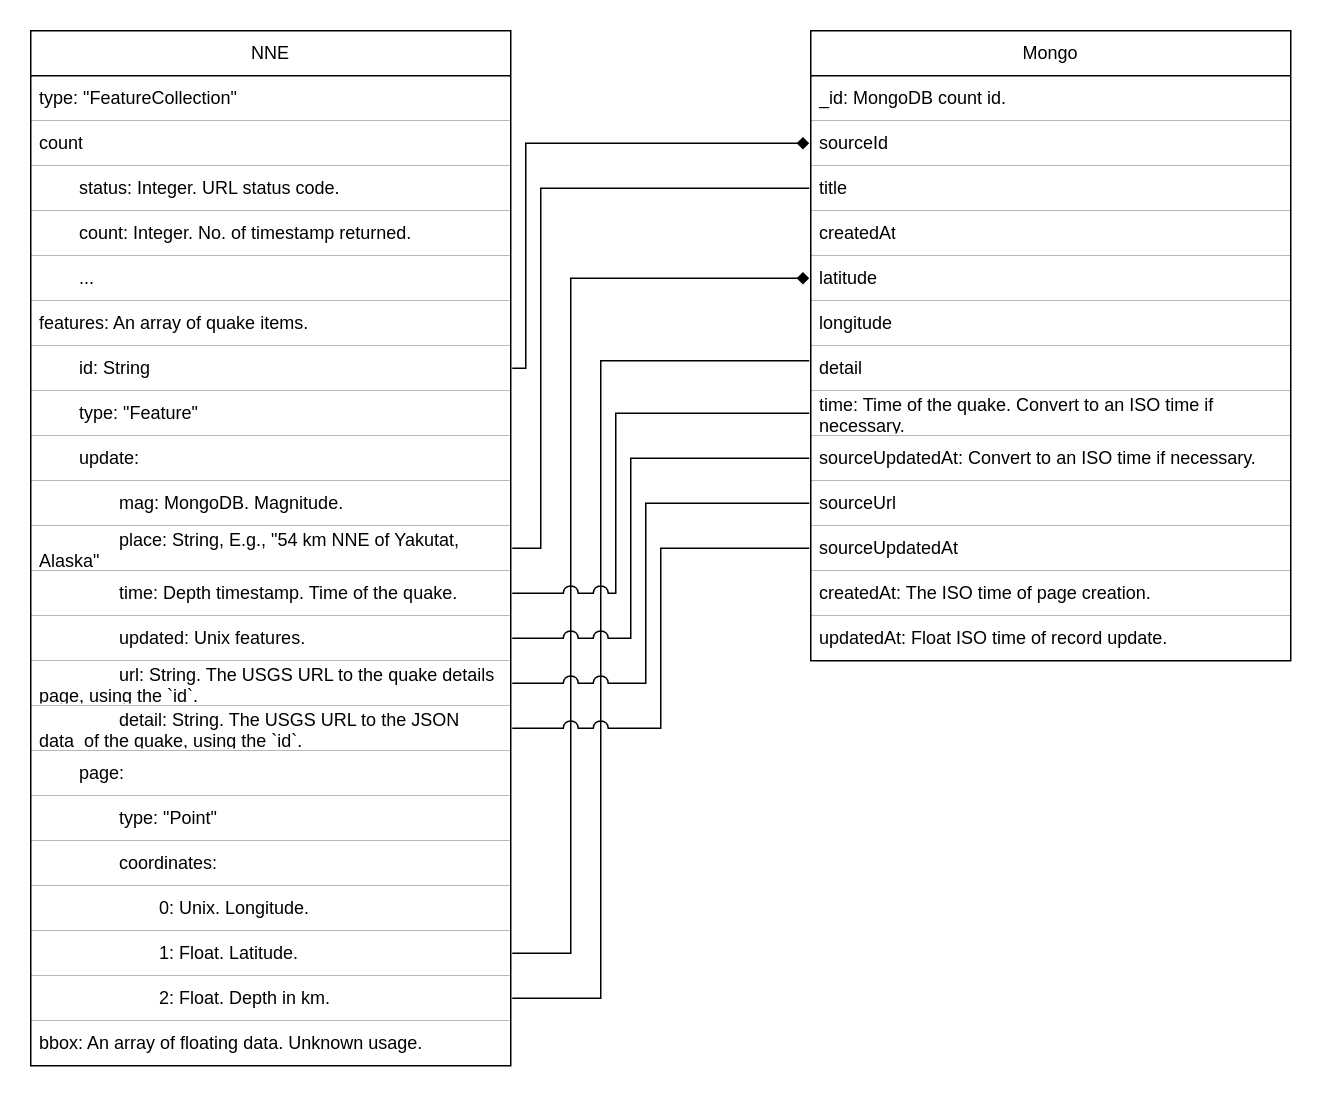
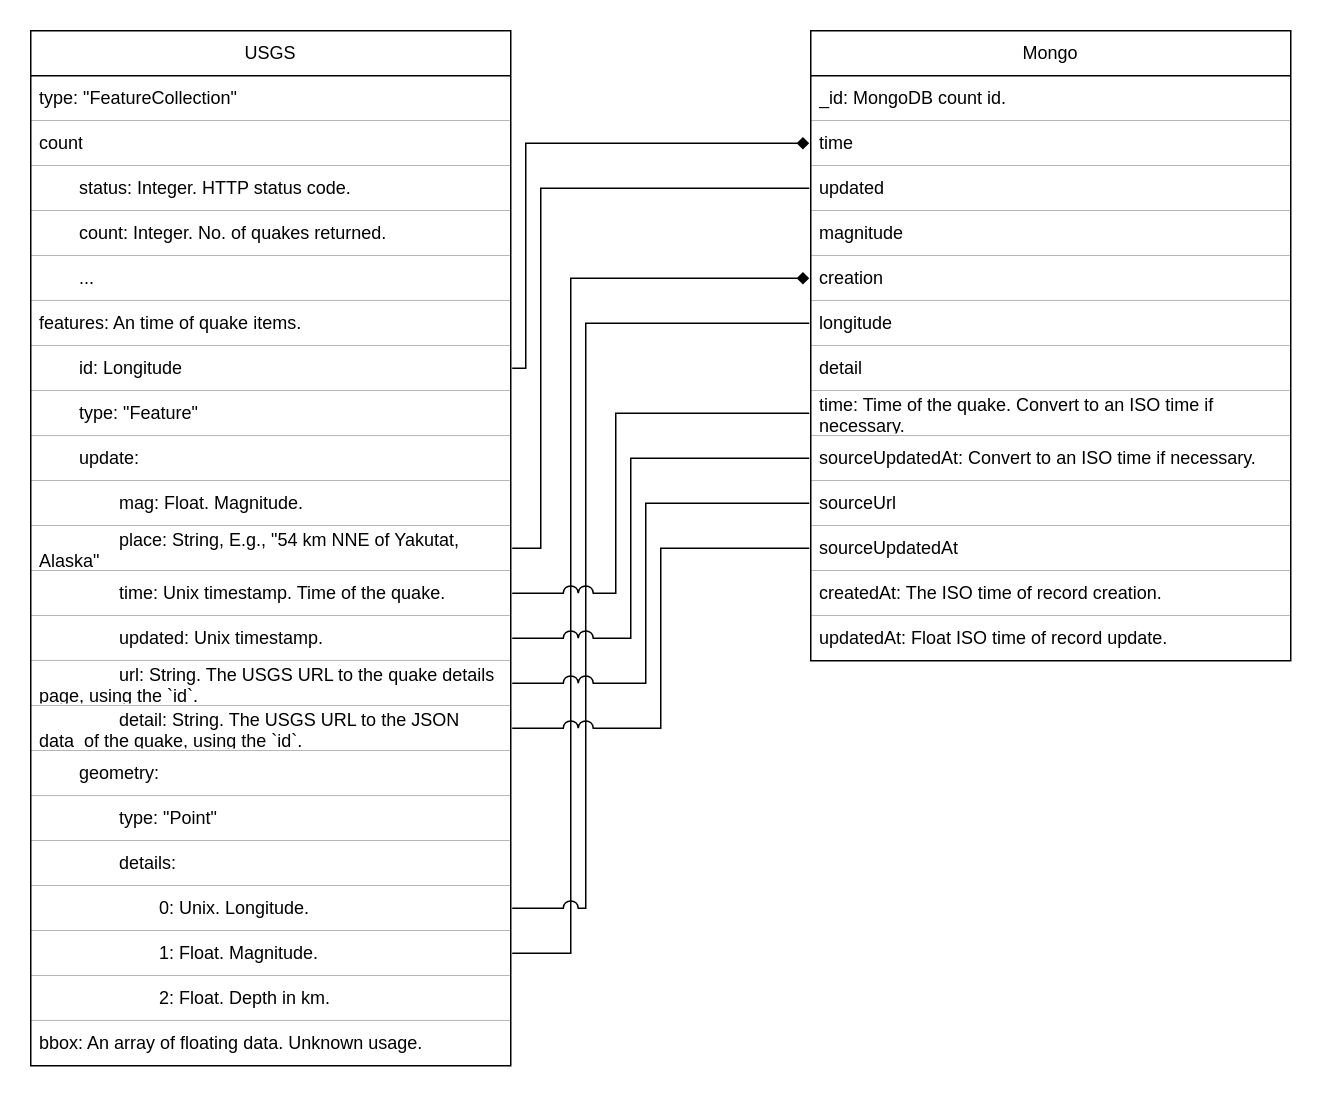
(271, 53) -> (271, 53)
(860, 143) -> (838, 143)
(190, 188) -> (195, 188)
(840, 188) -> (855, 188)
(228, 233) -> (215, 233)
(865, 233) -> (863, 233)
(855, 278) -> (858, 278)
(192, 323) -> (185, 323)
(81, 368) -> (96, 368)
(147, 503) -> (134, 503)
none -> (586, 544)
(218, 593) -> (211, 593)
(1003, 593) -> (1013, 593)
(601, 620) -> none
(144, 638) -> (147, 638)
(63, 773) -> (83, 773)
(96, 863) -> (73, 863)
(119, 953) -> (124, 953)
